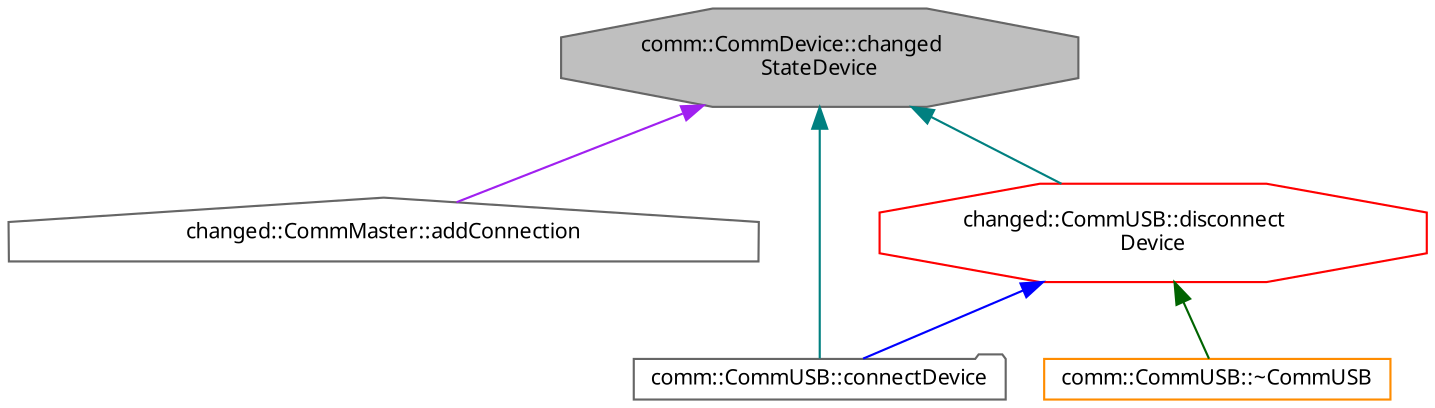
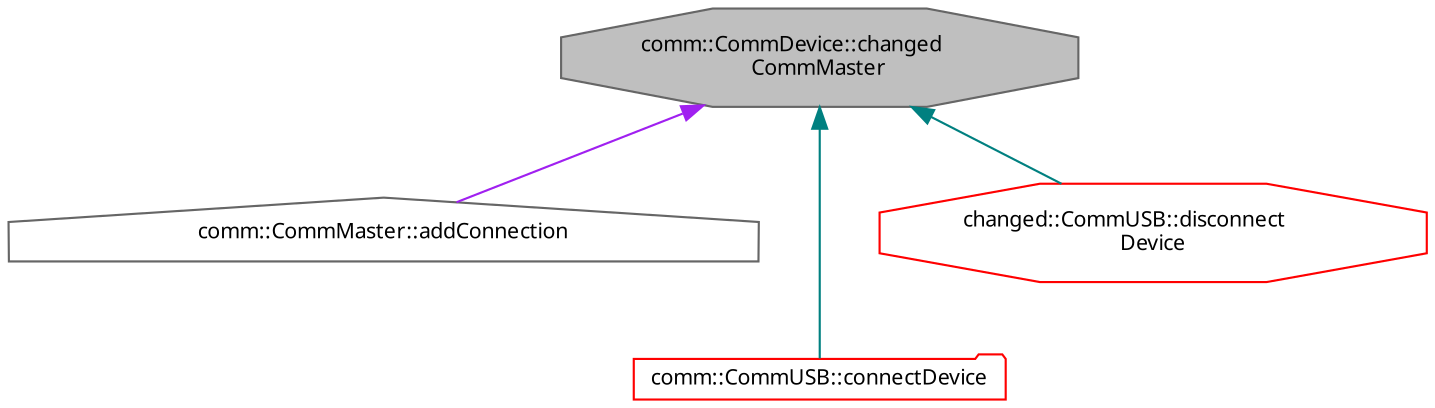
(820, 58) -> (820, 58)
(384, 233) -> (384, 233)
(943, 324) -> none
(820, 379) -> (820, 379)
(1217, 379) -> none
